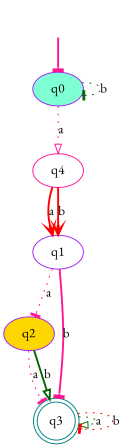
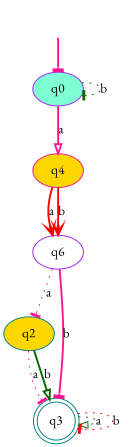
(58, 125) -> (58, 125)
(58, 171) -> (58, 171)
(58, 252) -> (58, 252)
(29, 334) -> (29, 334)
